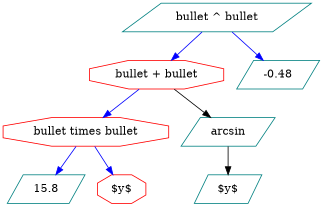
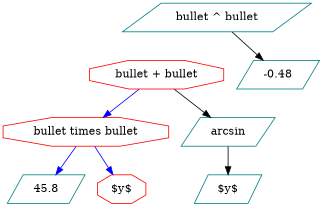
(190, 43) -> none
(245, 43) -> (245, 43)
(46, 189) -> (46, 189)
